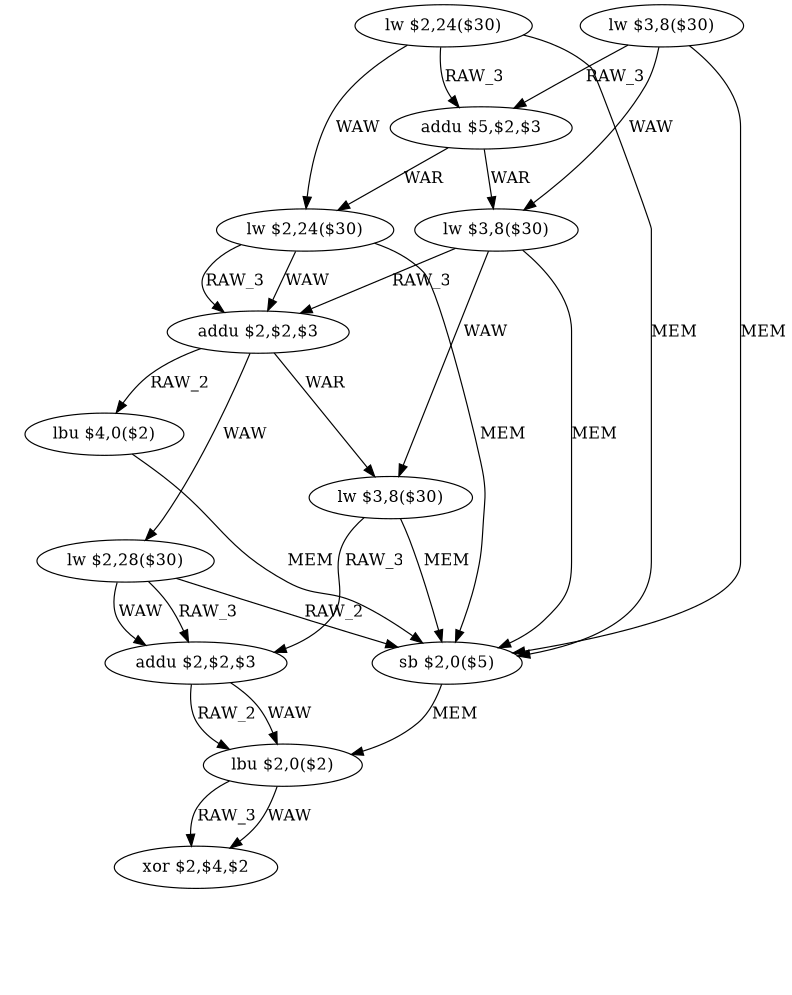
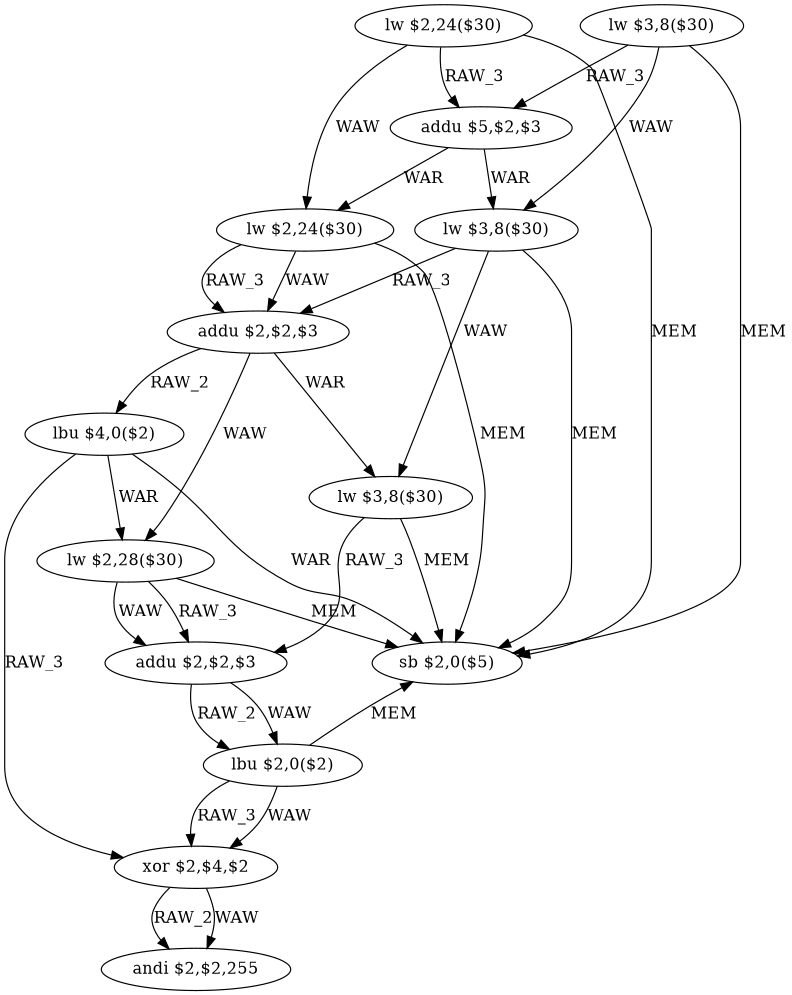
none -> (114, 492)
(311, 561) -> (311, 561)
(334, 612) -> (334, 612)
none -> (5, 672)
(411, 728) -> (355, 715)
none -> (196, 969)
